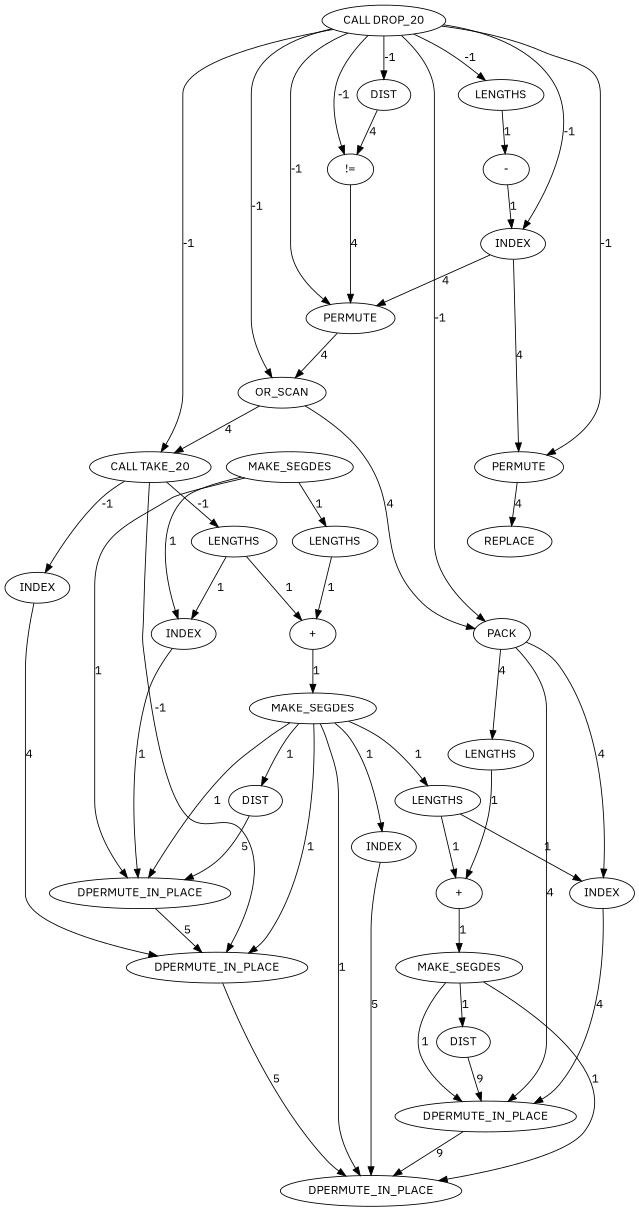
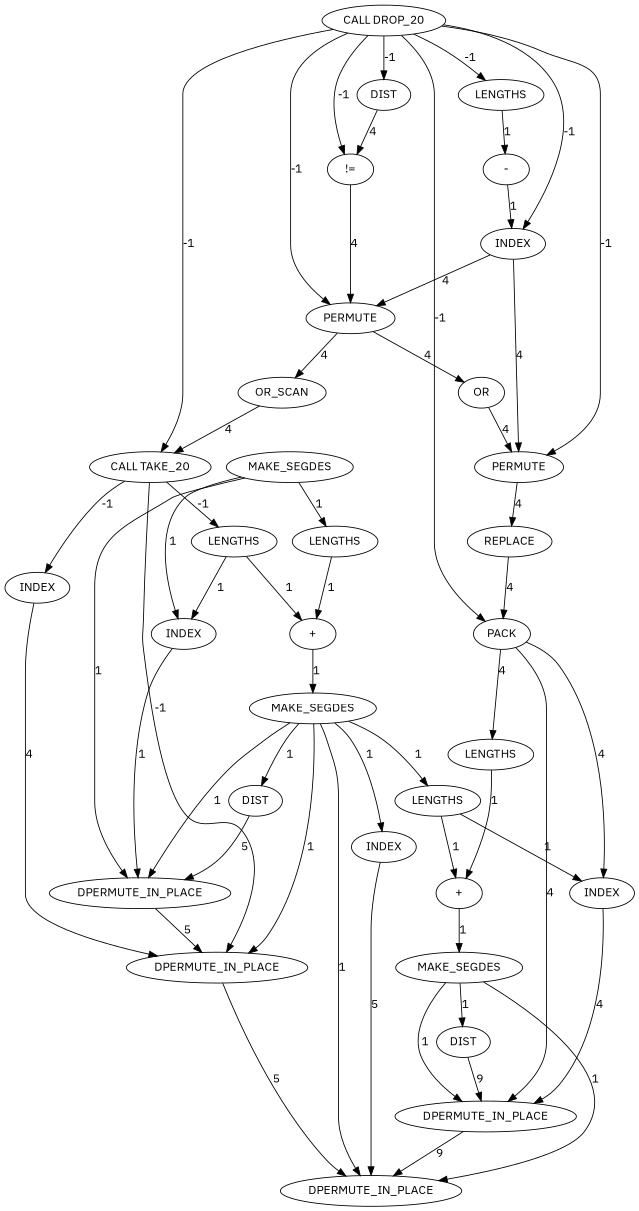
(251, 178) -> none
none -> (481, 393)
(387, 518) -> (506, 583)
